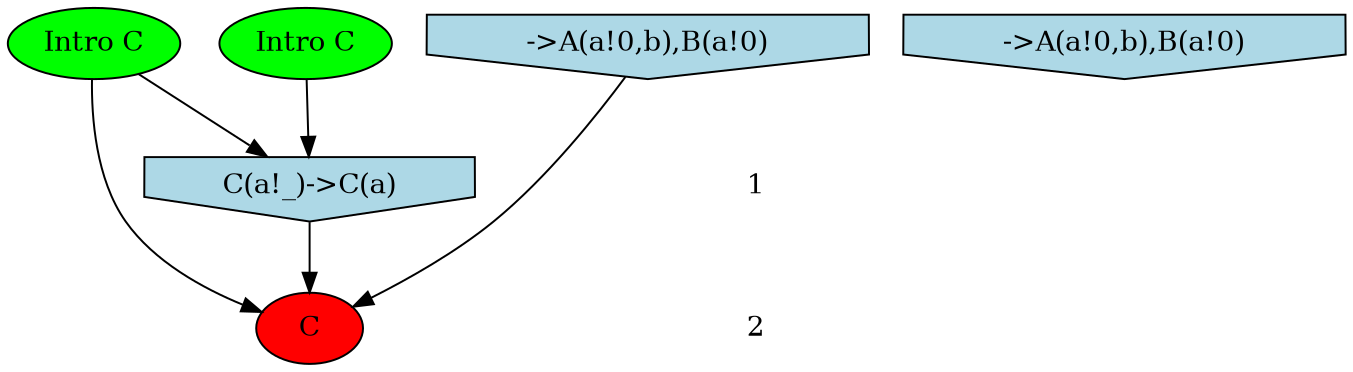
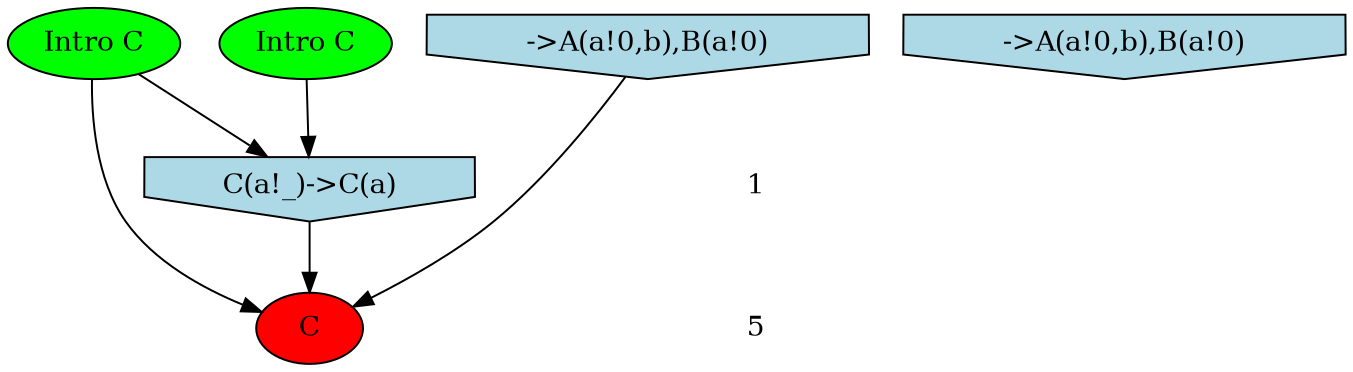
(757, 328) -> (757, 328)
